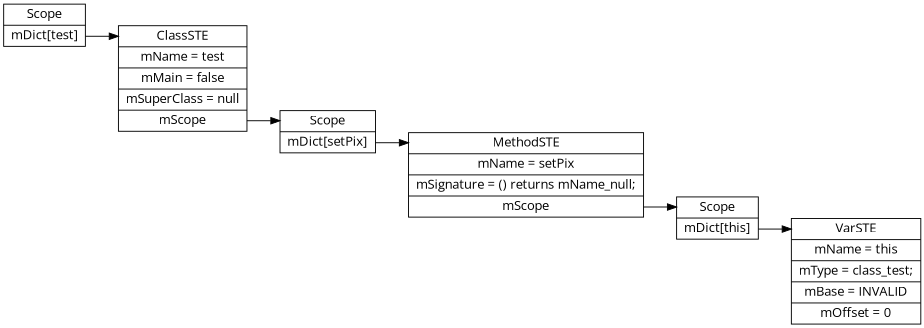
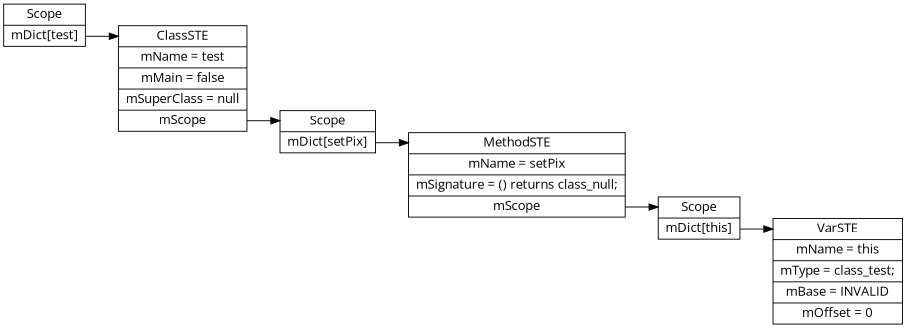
(526, 185) -> (517, 185)
